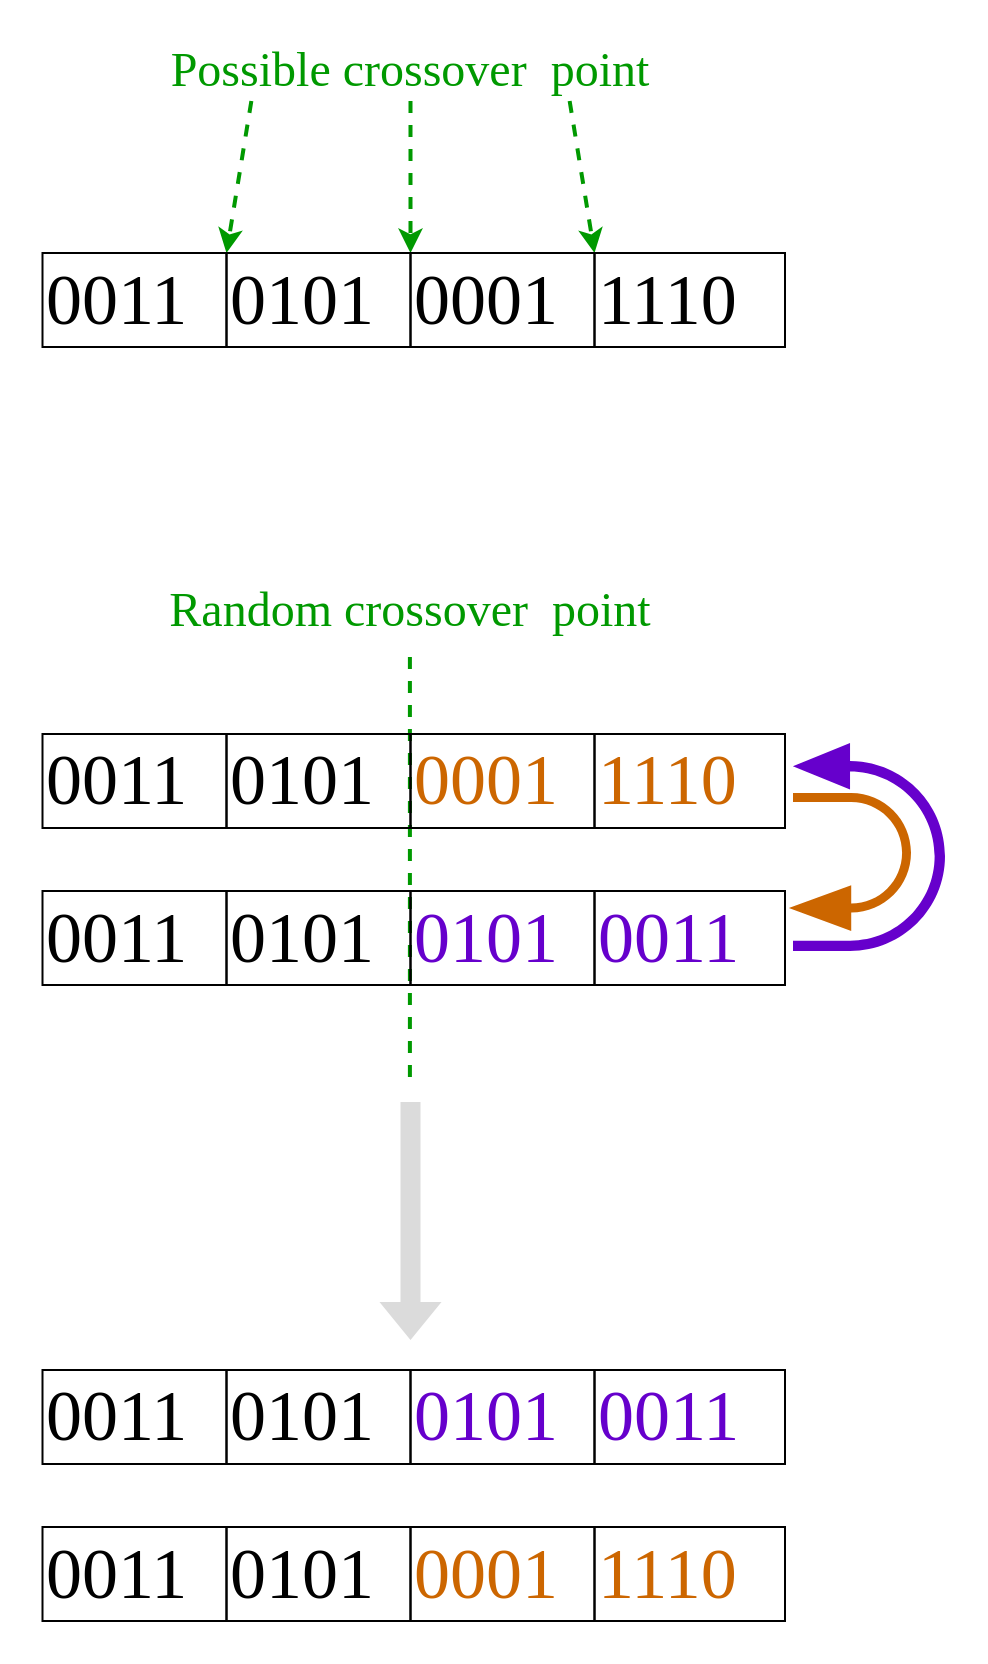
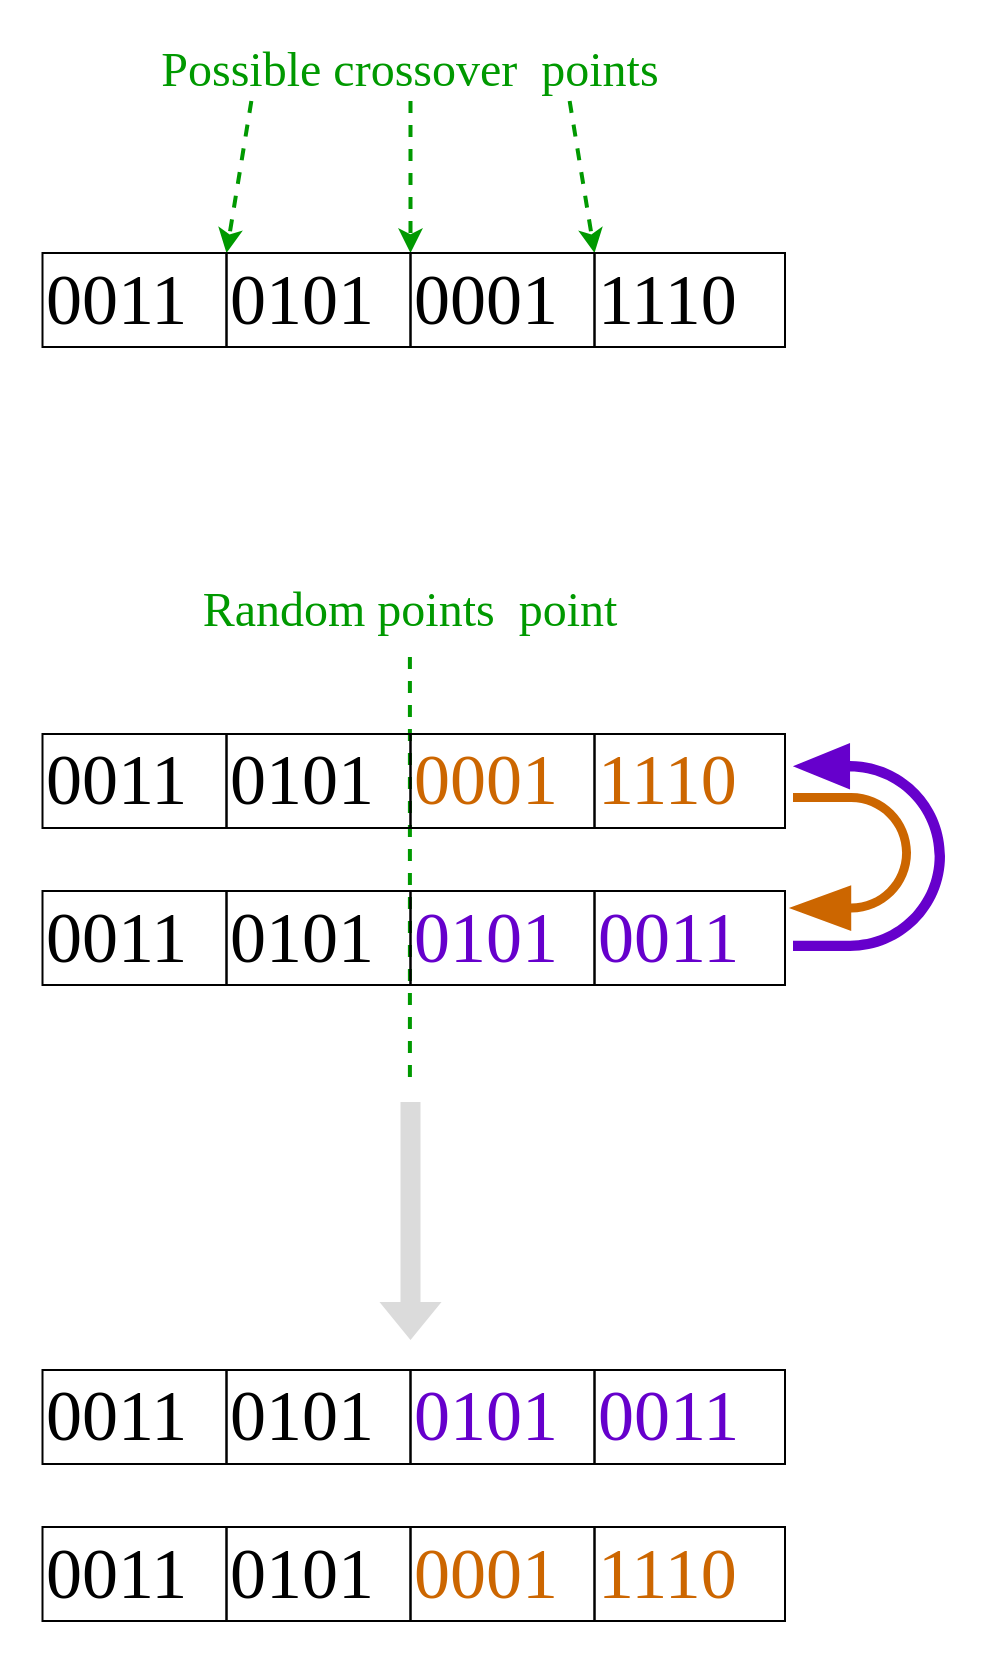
(411, 71) -> (411, 71)
(411, 611) -> (411, 611)
